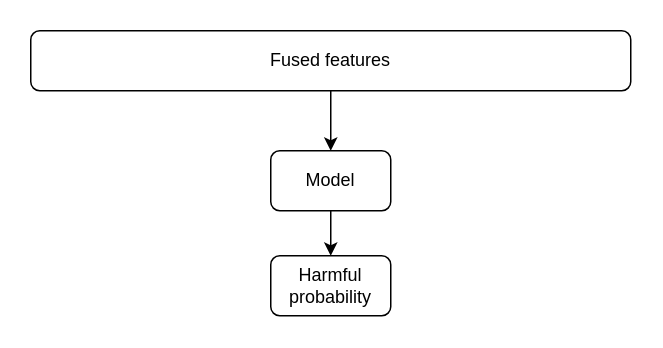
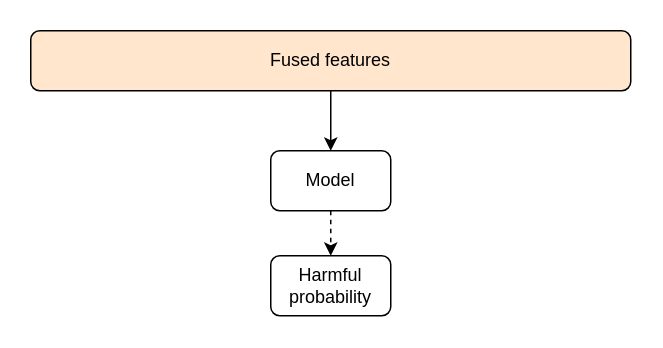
(331, 61) -> (331, 61)
(331, 229) -> (331, 229)
